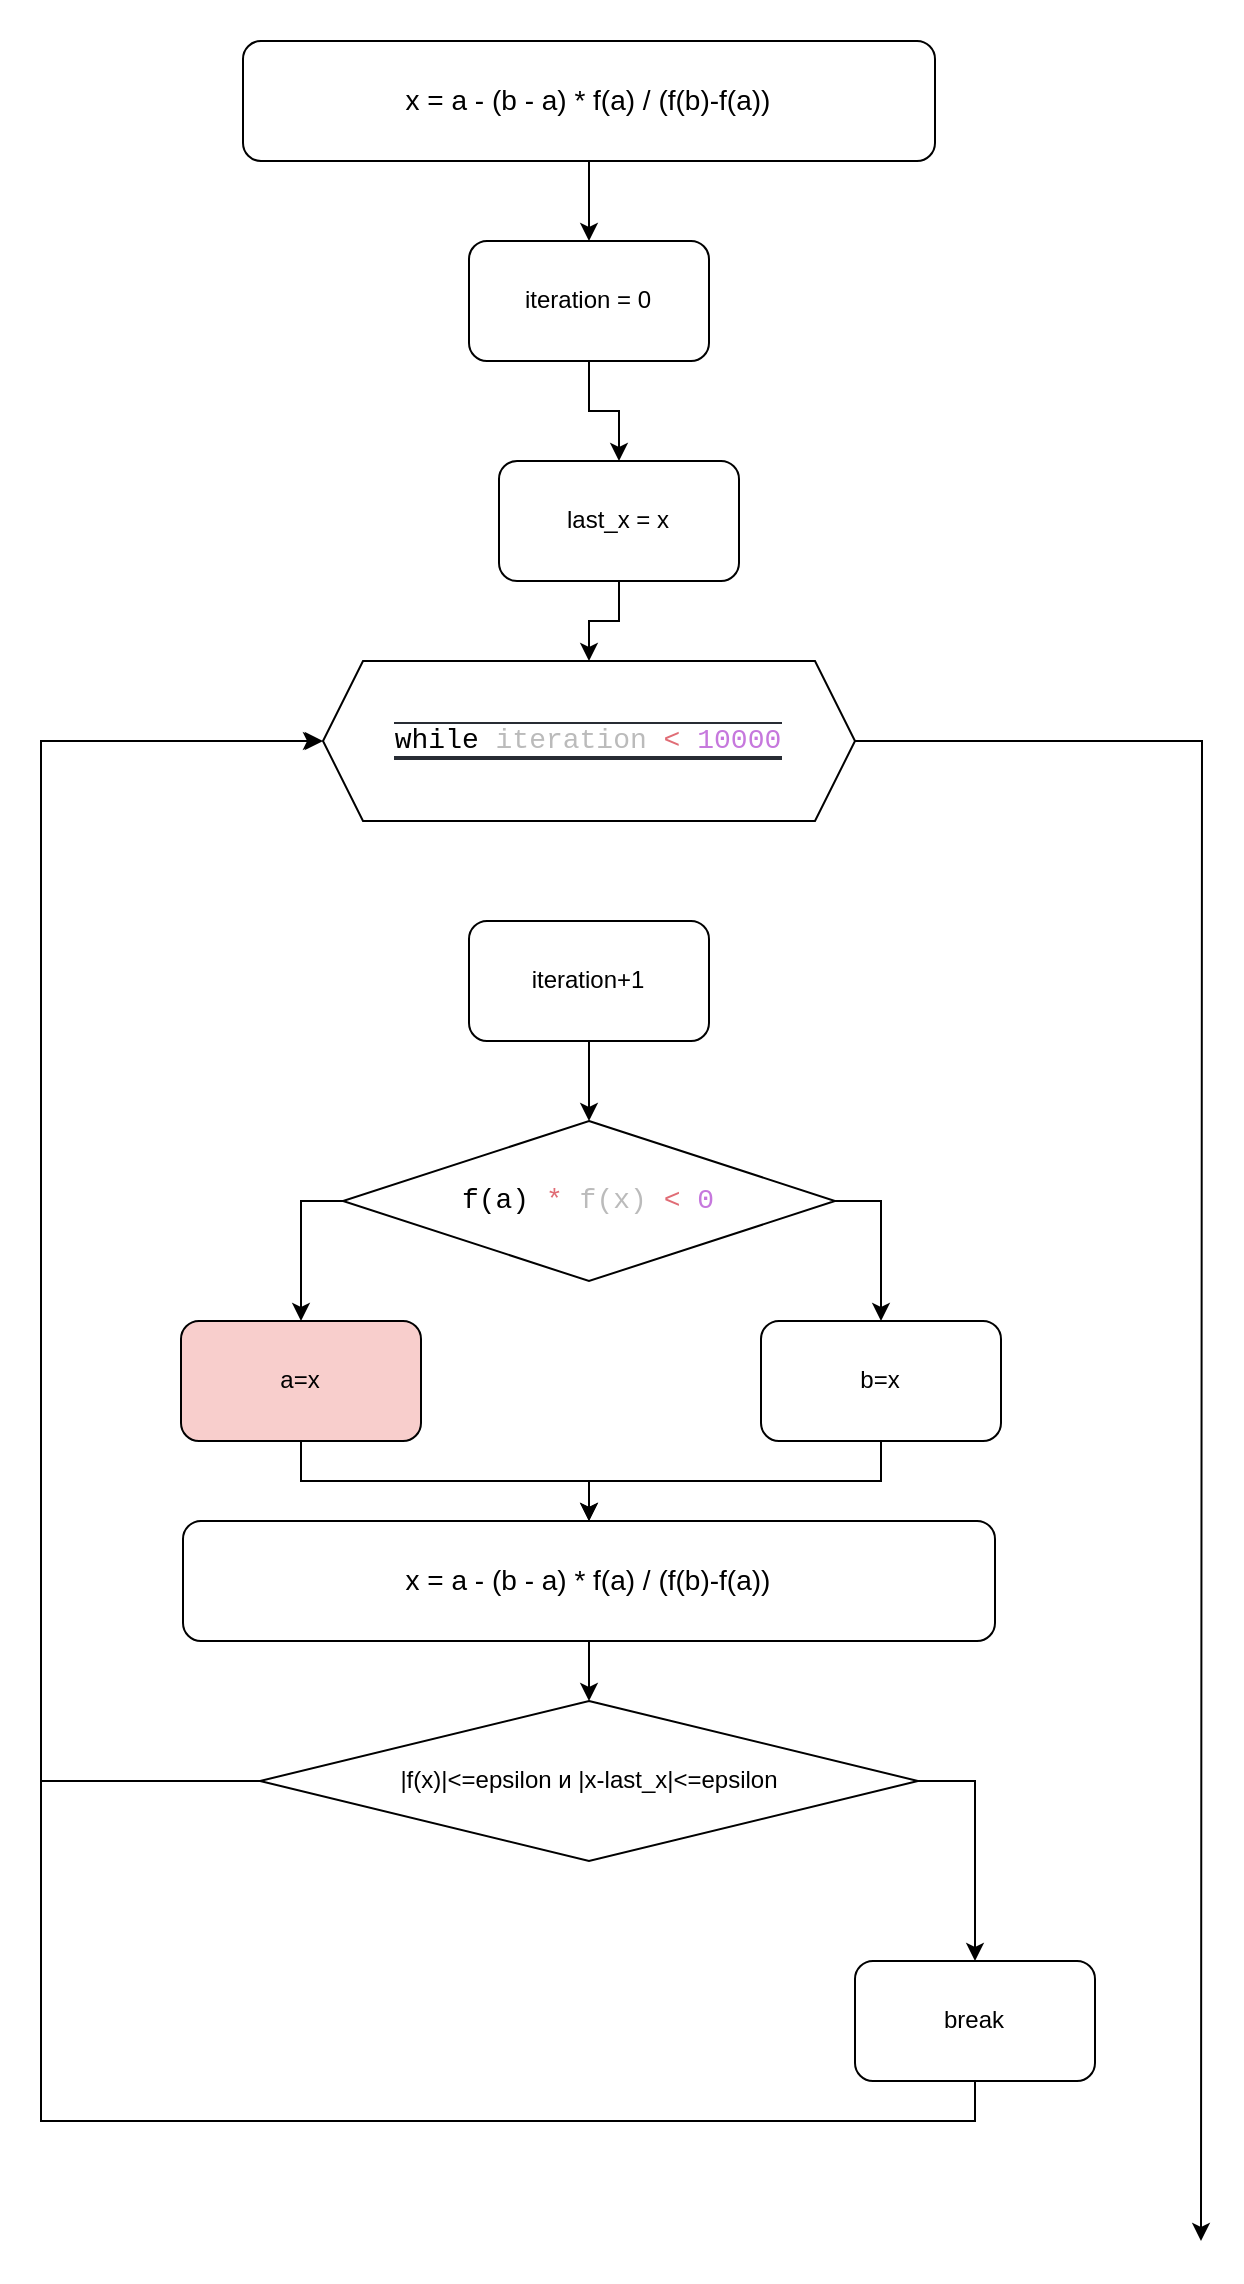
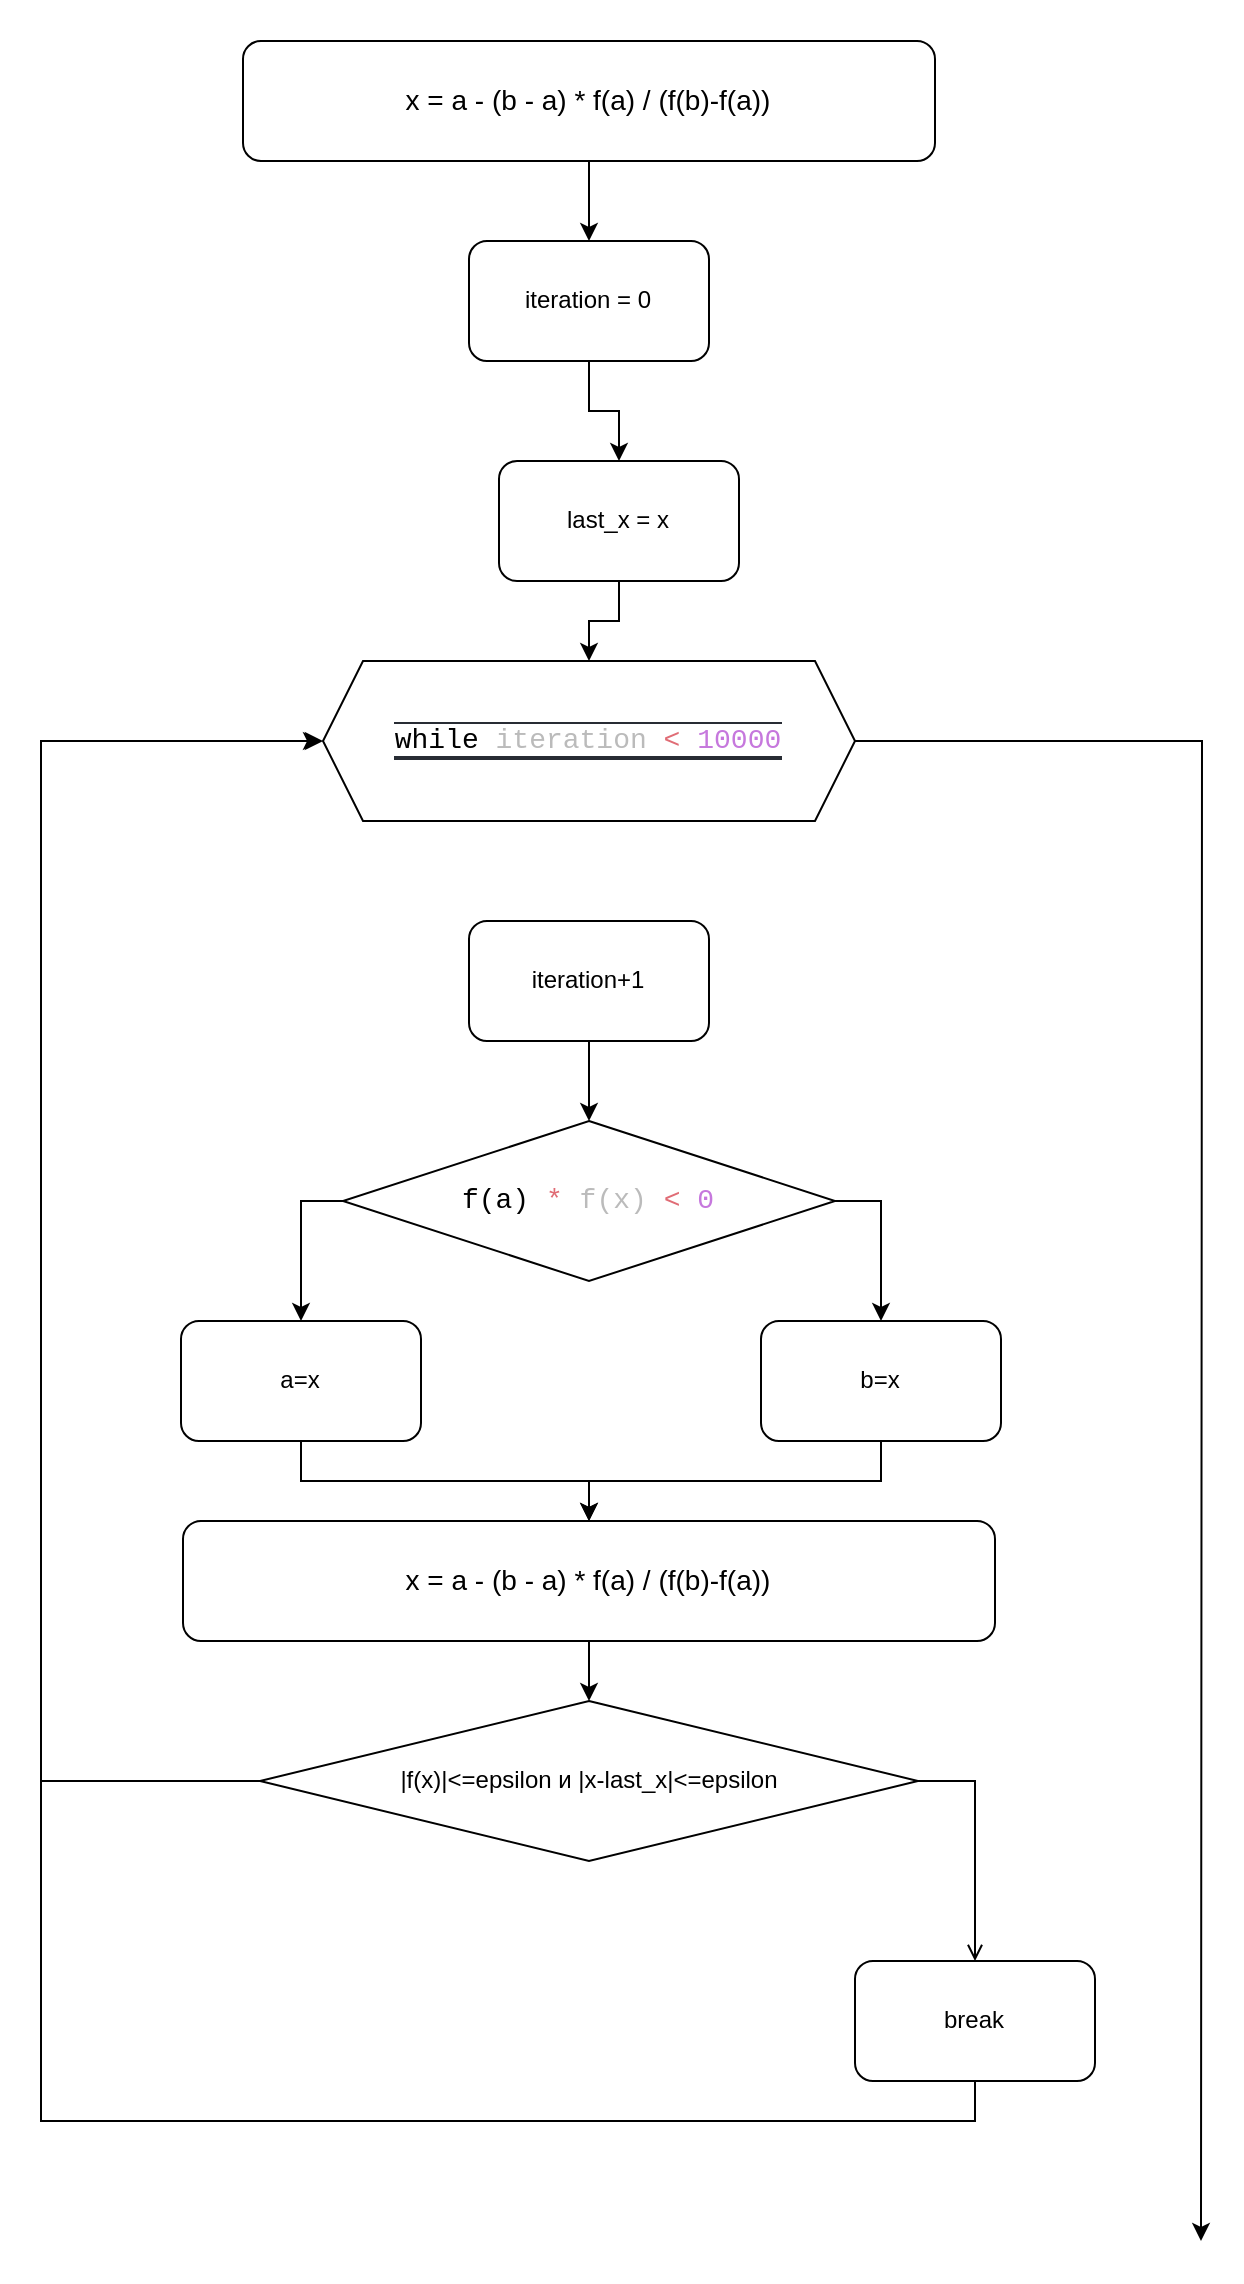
(301, 1381) -> (301, 1381)
(975, 1946) -> (975, 1948)
